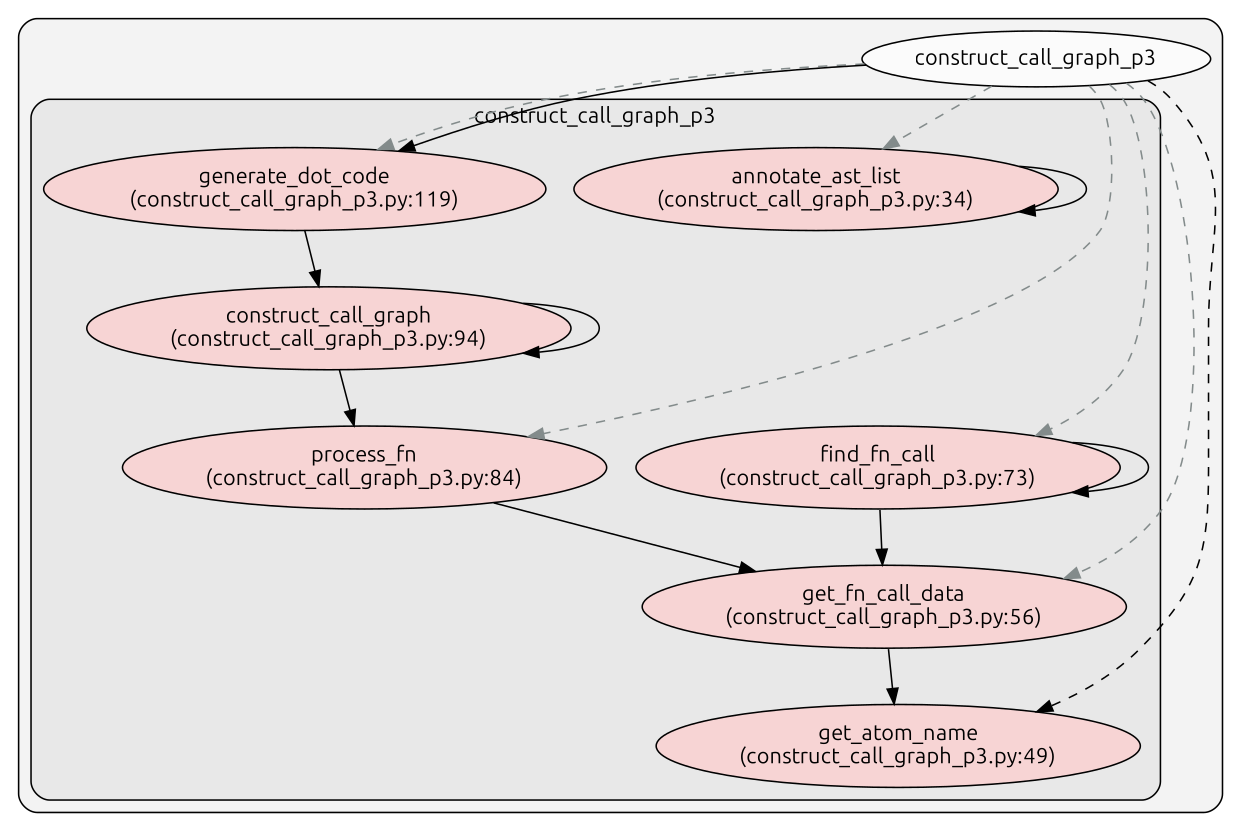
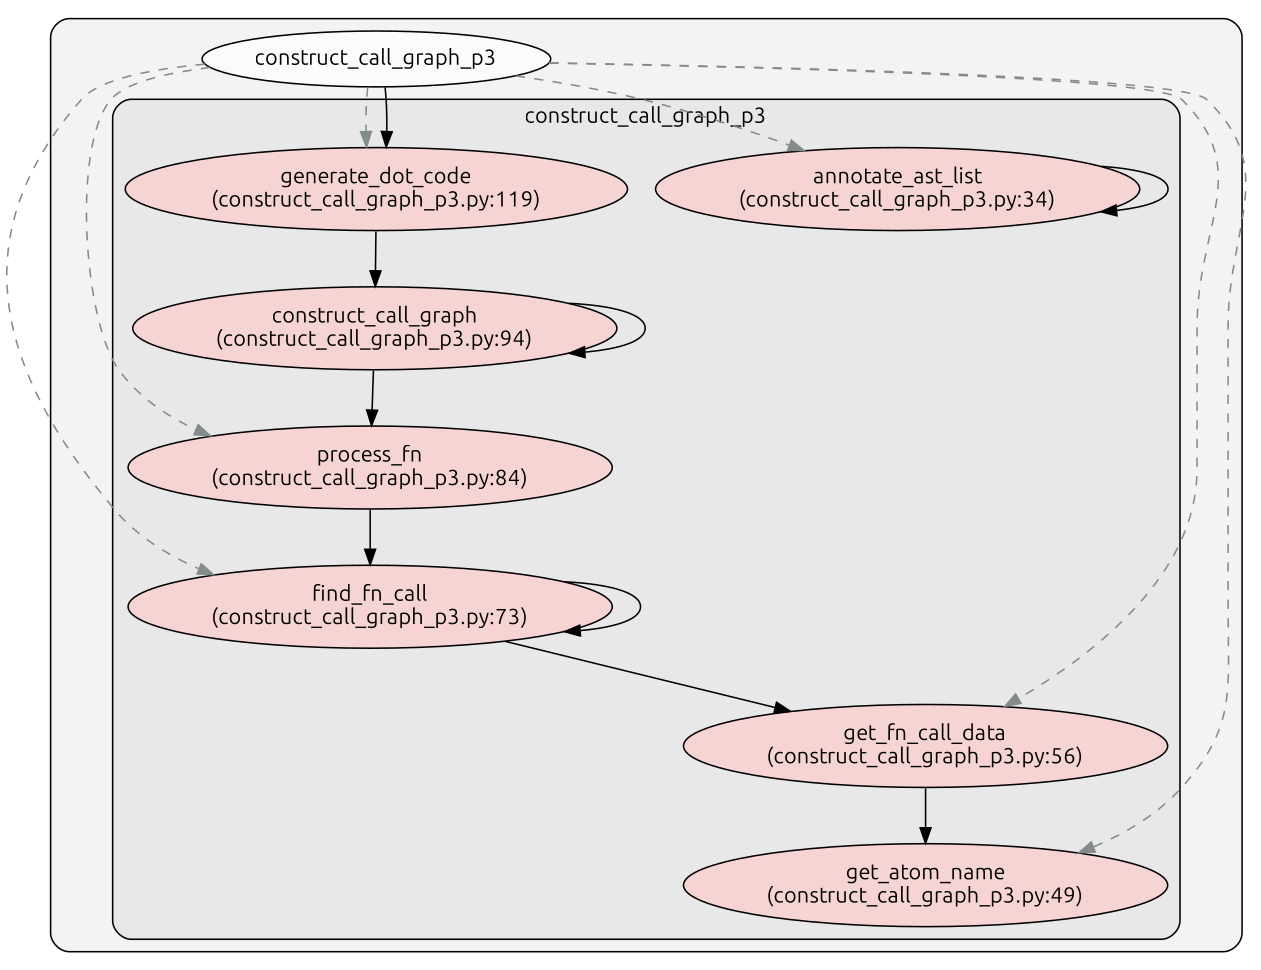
(1209, 416) -> (1233, 134)
(617, 535) -> (370, 530)
